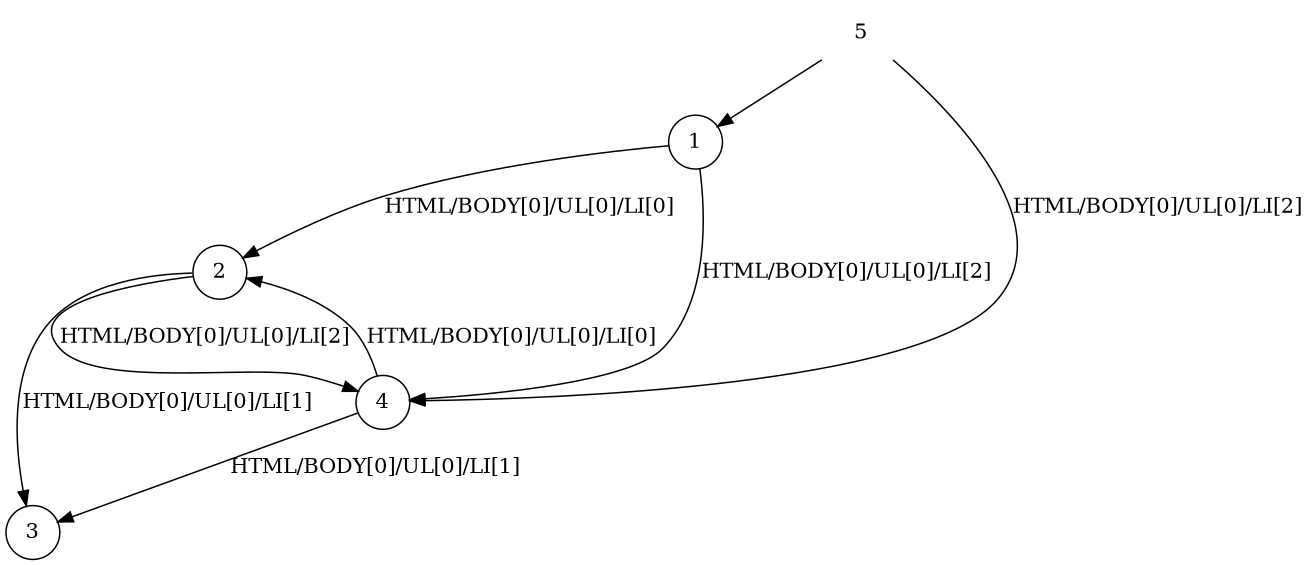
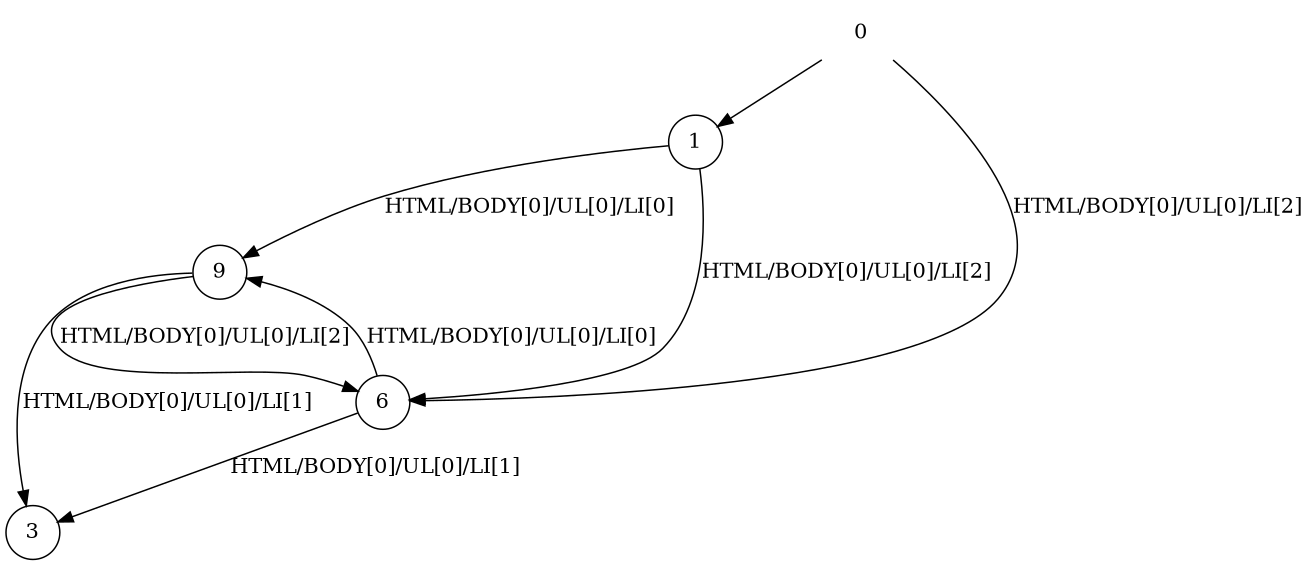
(862, 33) -> (862, 33)
(220, 272) -> (220, 272)
(383, 402) -> (383, 402)
